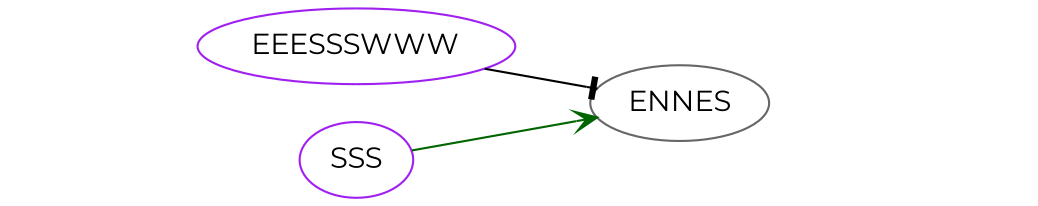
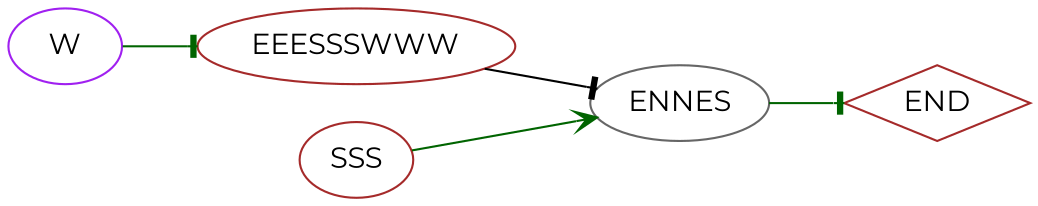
none -> (65, 46)
(356, 46) -> (356, 46)
none -> (937, 103)
(356, 160) -> (356, 160)
